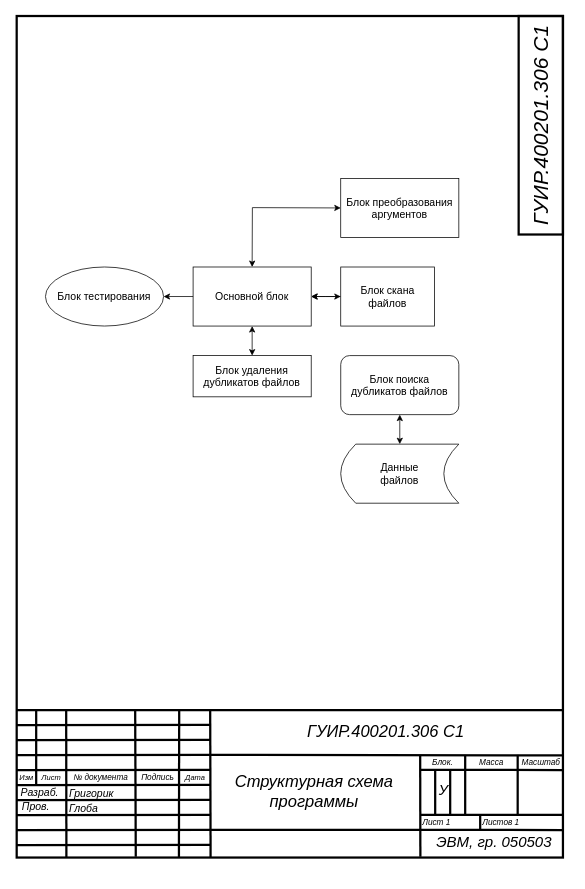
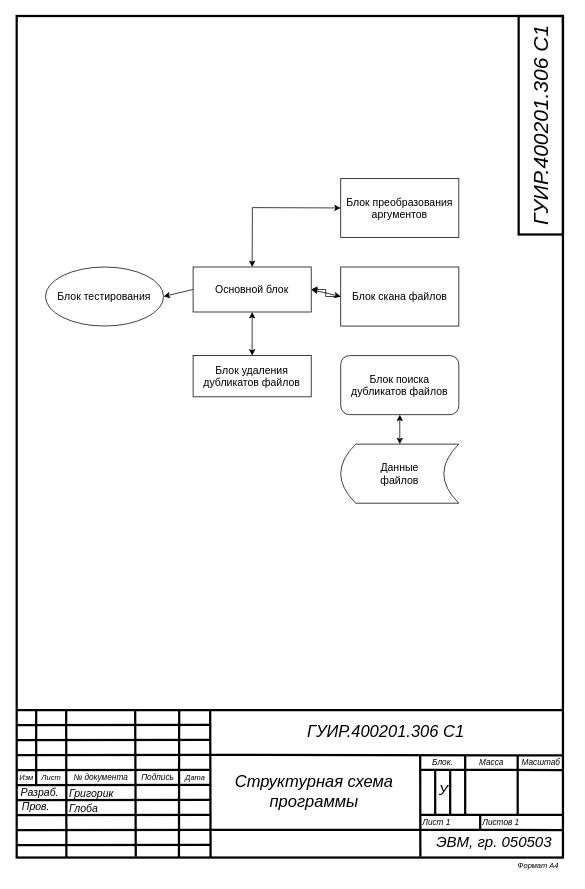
(252, 296) -> (252, 289)
(388, 296) -> (400, 296)
none -> (538, 865)
